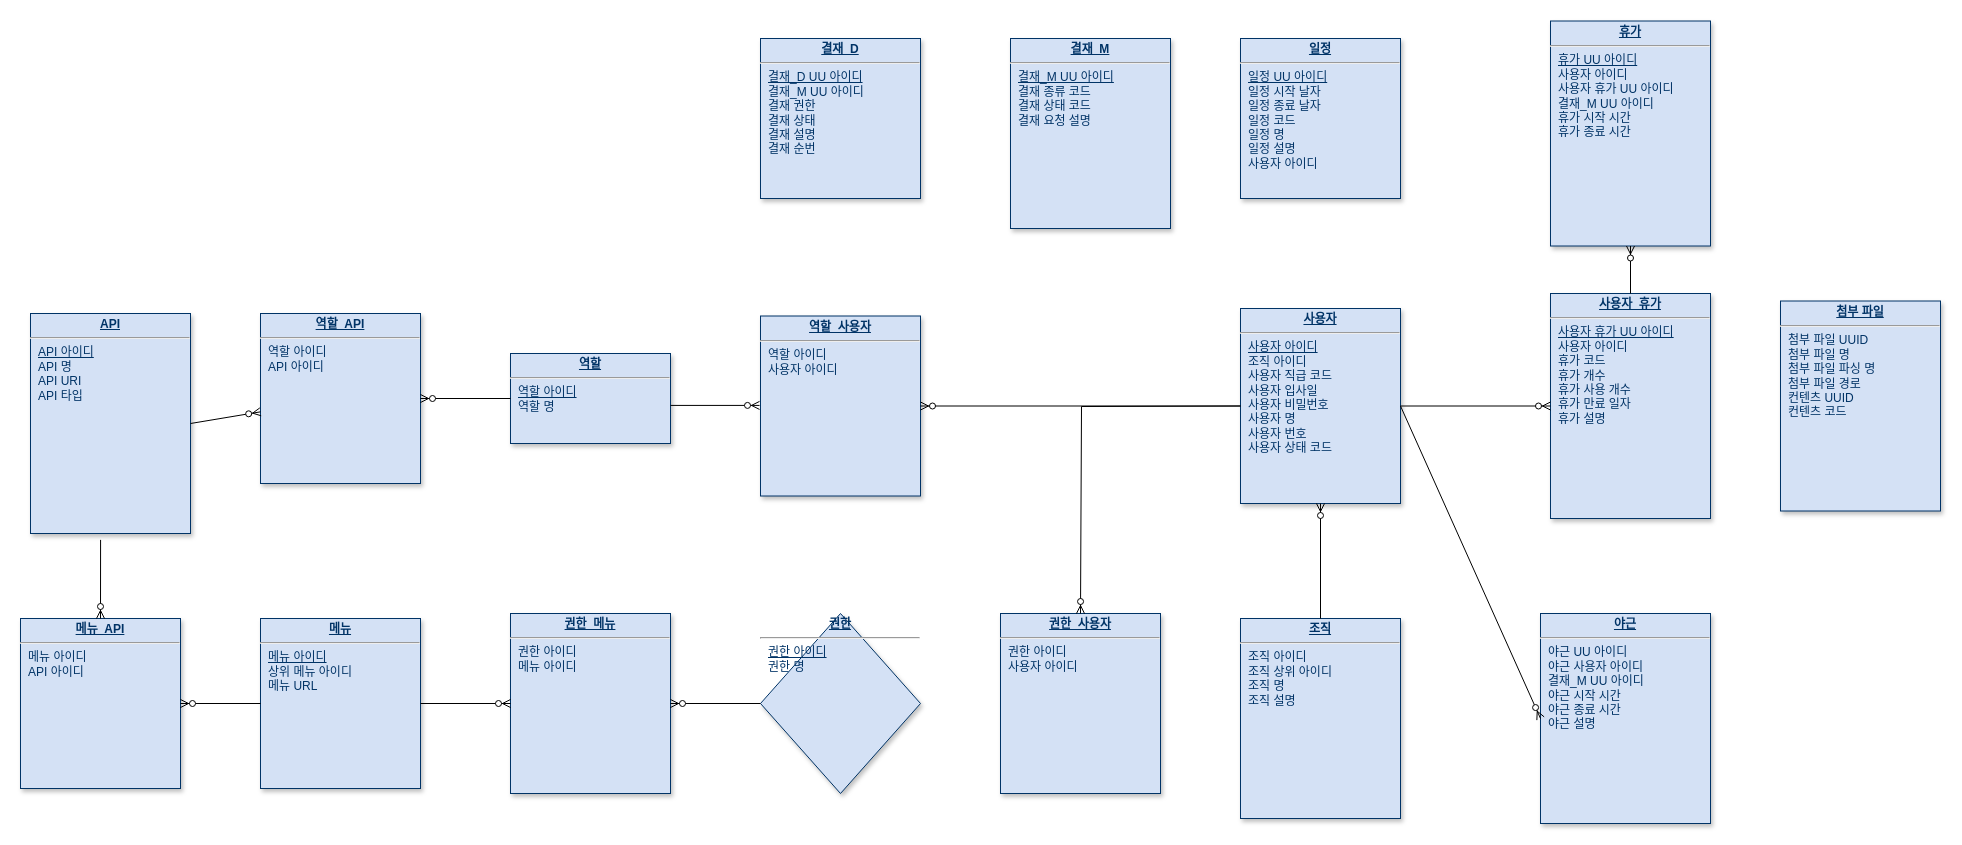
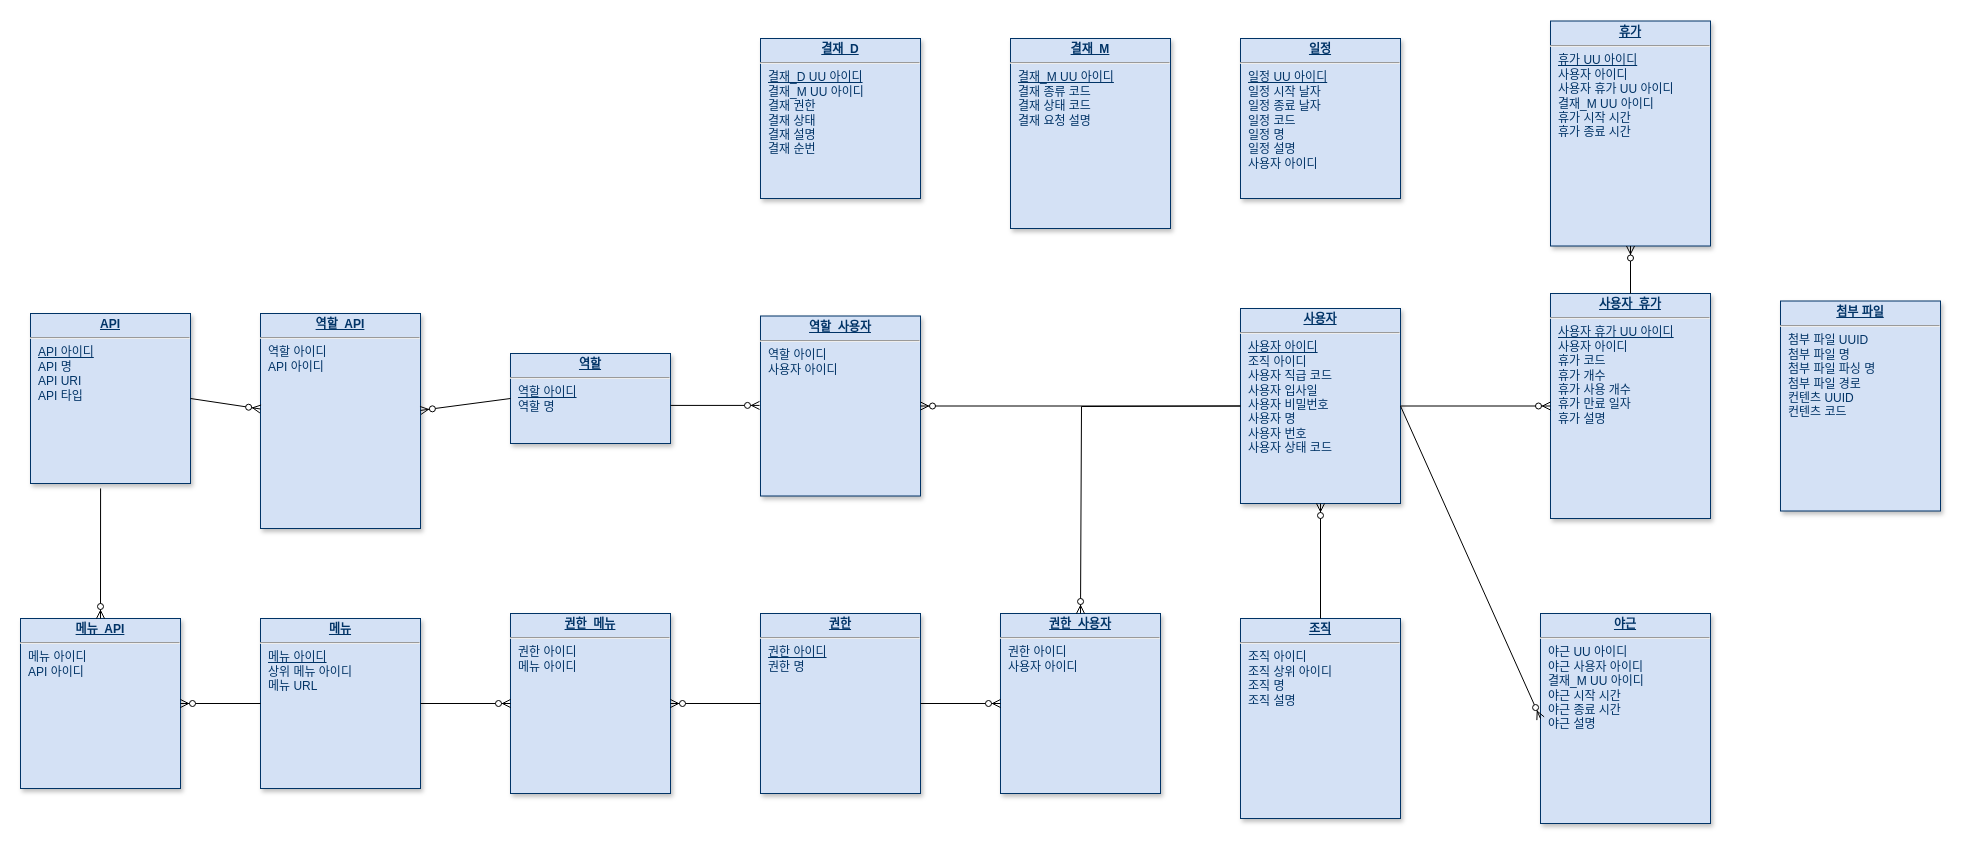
(341, 399) -> (341, 421)
(111, 424) -> (111, 399)
(841, 704) -> (841, 704)
none -> (961, 704)
